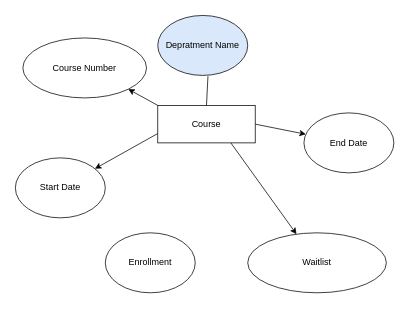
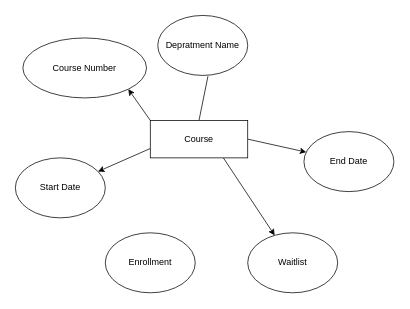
(203, 45) -> (203, 45)
(207, 124) -> (199, 139)
(349, 143) -> (349, 162)
(317, 263) -> (293, 263)
